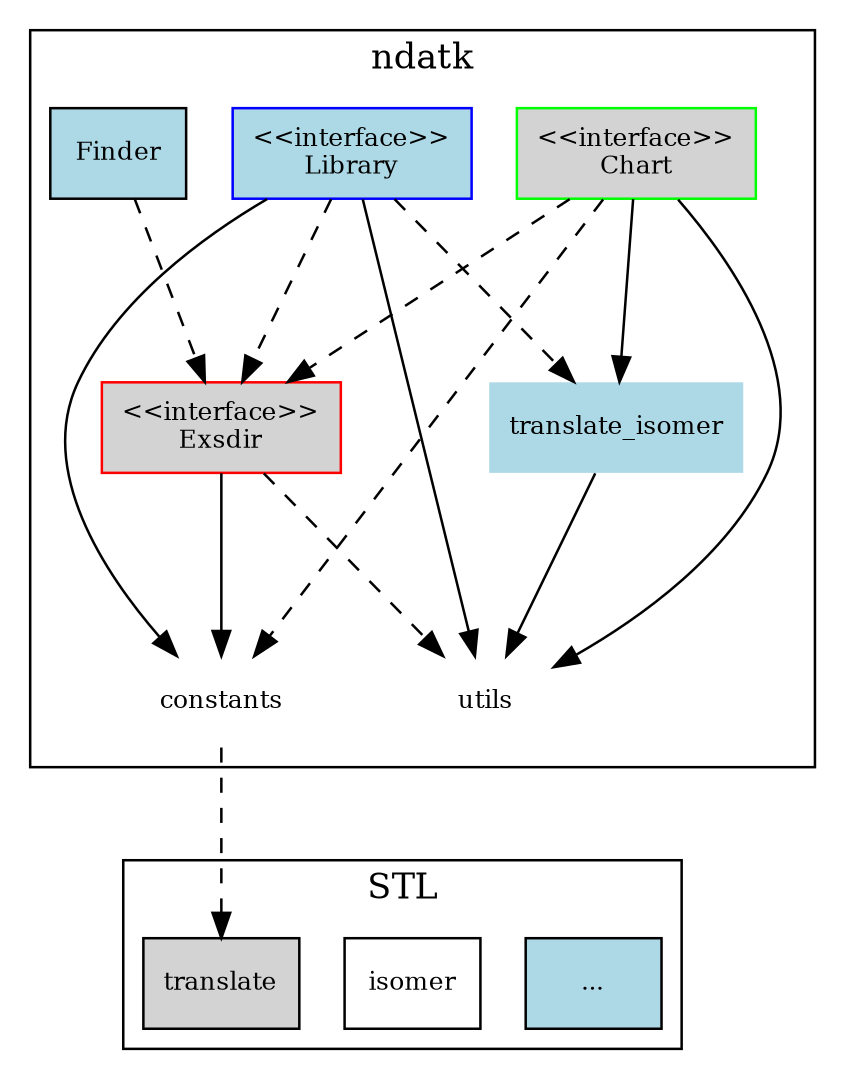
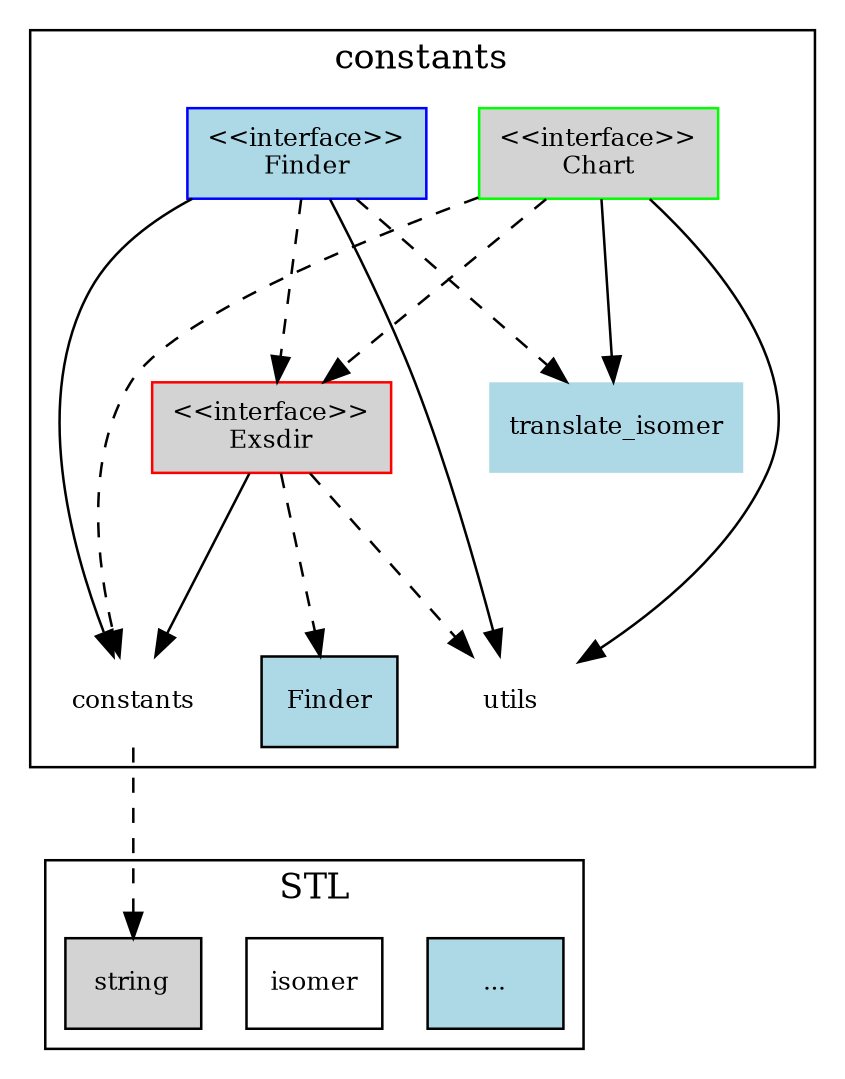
(423, 59) -> (423, 59)
(352, 153) -> (307, 153)
(170, 291) -> (298, 552)
(556, 553) -> none
(221, 983) -> (133, 983)
